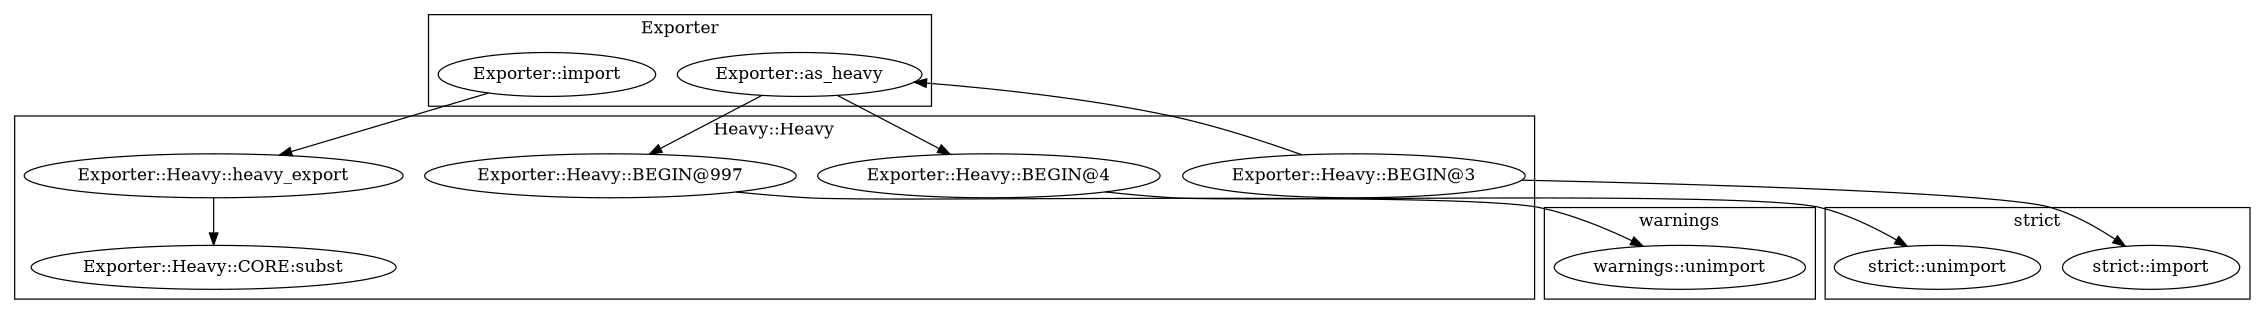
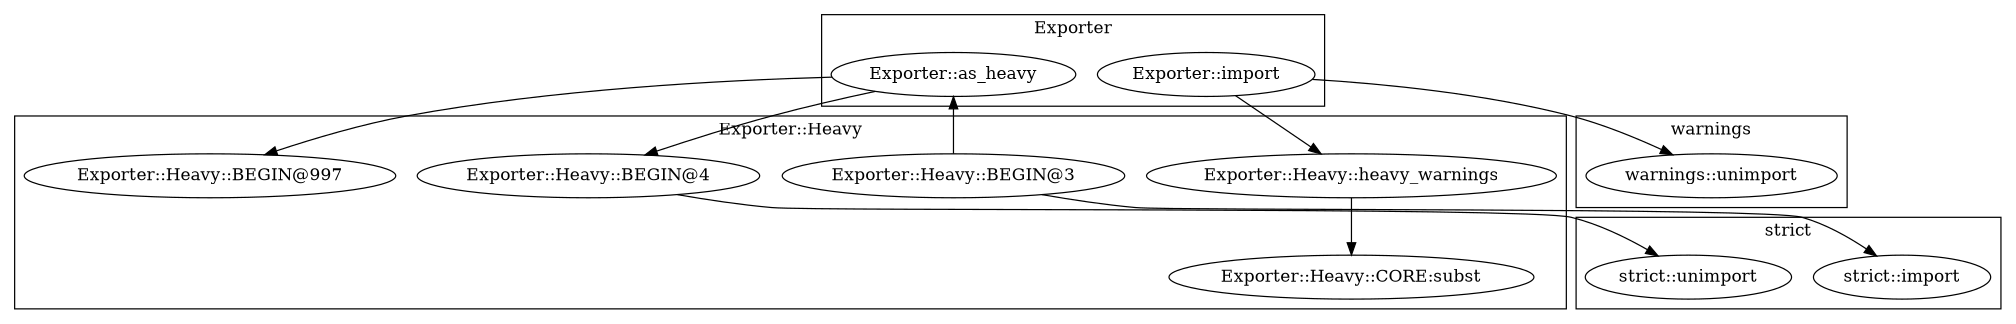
(775, 130) -> (790, 130)
(214, 176) -> (1351, 176)
(1097, 198) -> (1490, 99)
